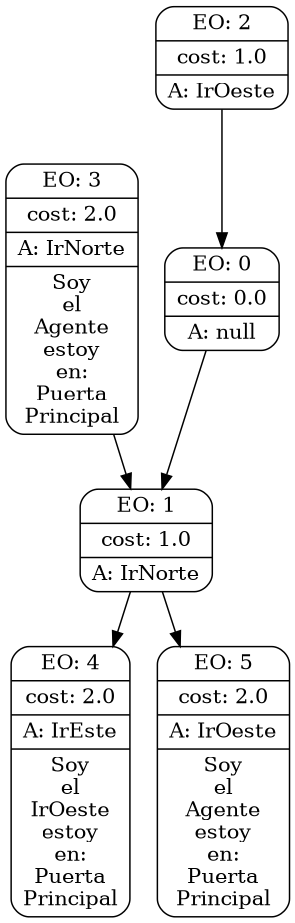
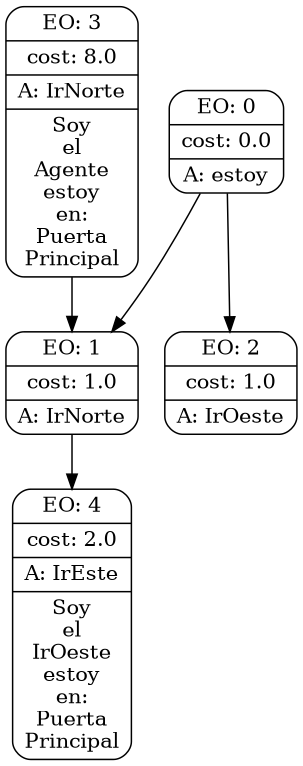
(222, 171) -> (229, 255)
(72, 215) -> (72, 57)
(222, 333) -> (226, 175)
(223, 782) -> none
